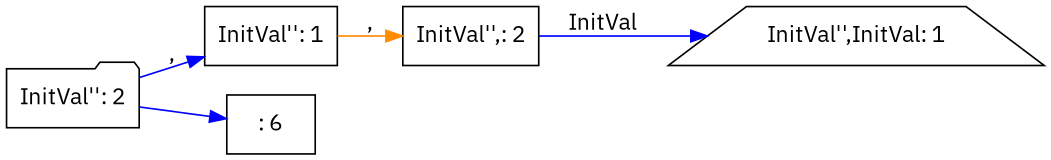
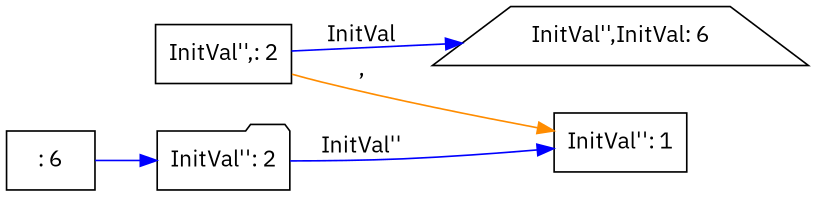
(362, 36) -> (414, 103)
(856, 36) -> (620, 36)
(172, 55) -> (362, 147)
(175, 112) -> (118, 160)
